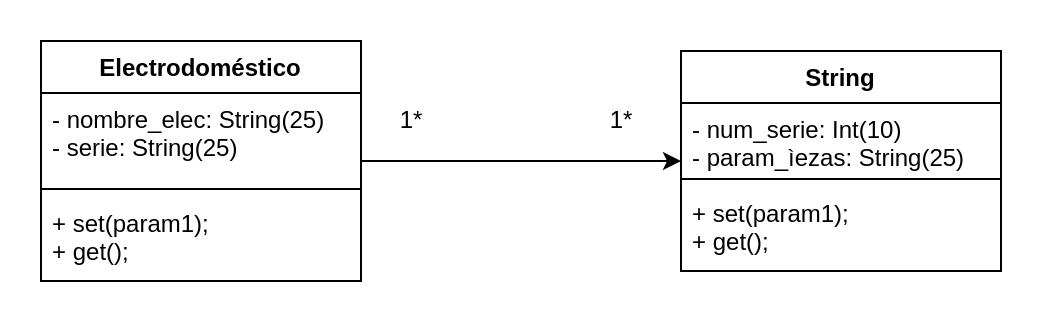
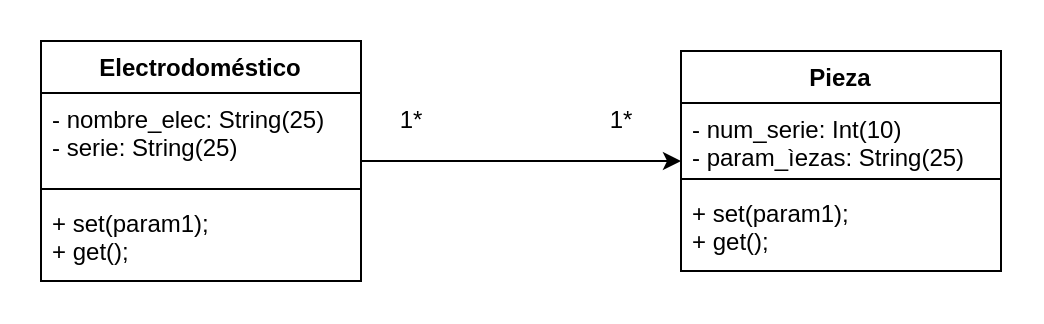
(840, 78) -> (840, 78)
